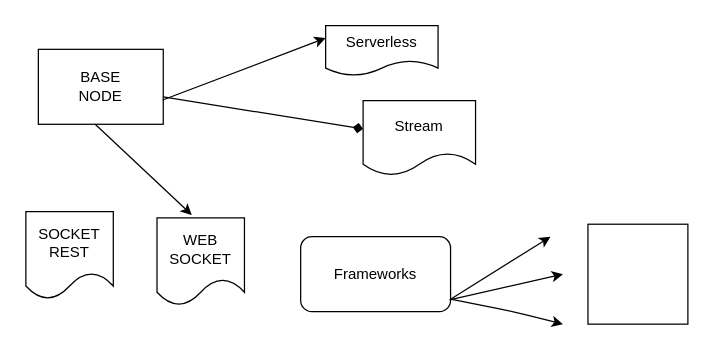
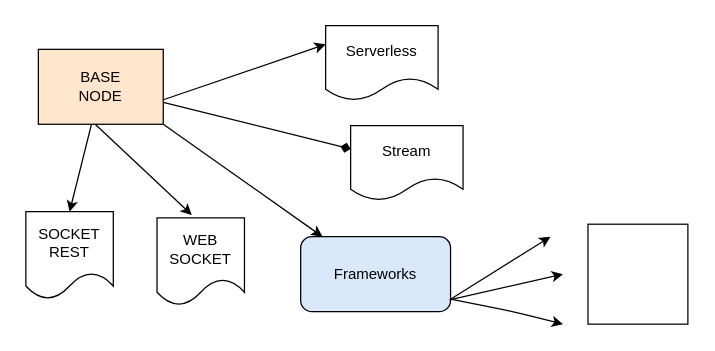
(382, 51) -> (382, 63)
(101, 87) -> (101, 87)
(419, 138) -> (407, 163)
none -> (81, 164)
none -> (239, 178)
(376, 274) -> (376, 274)
